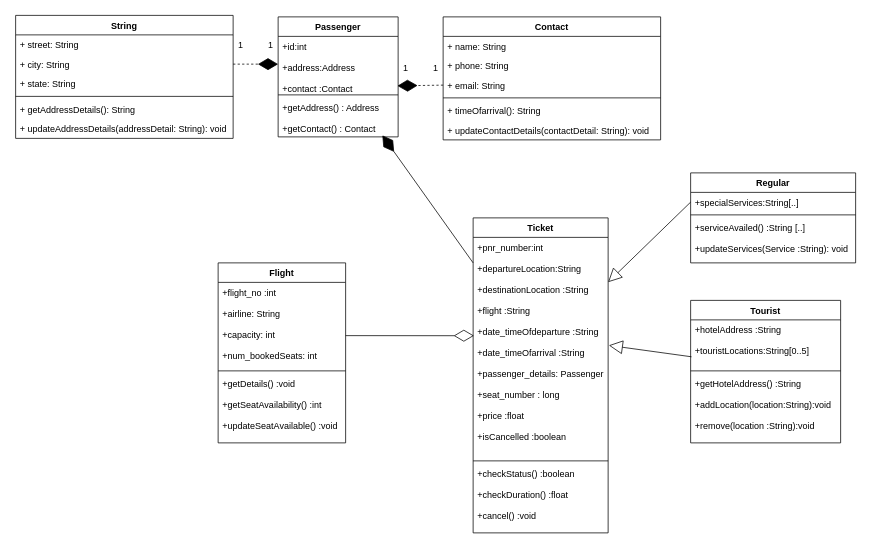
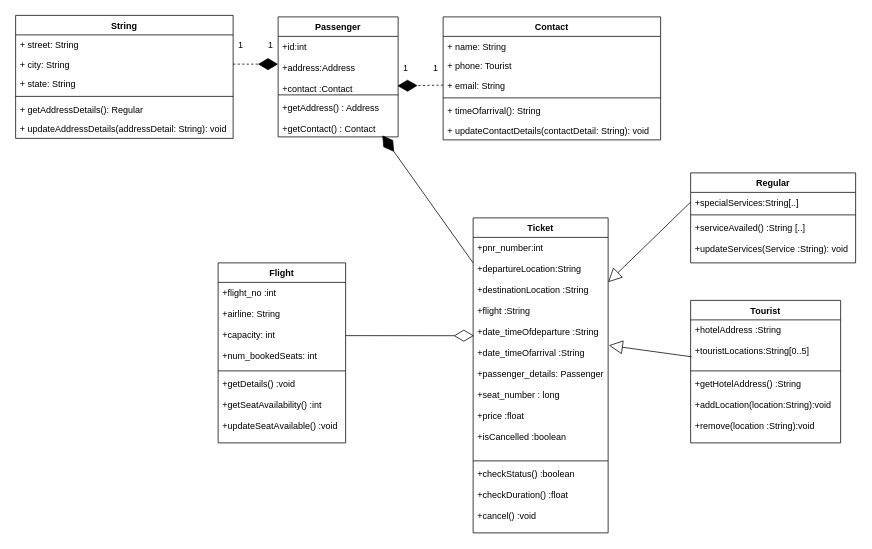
(480, 66) -> (483, 66)
(86, 110) -> (88, 110)
